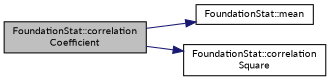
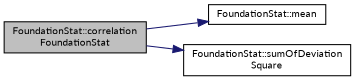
(75, 37) -> (75, 37)
(255, 60) -> (267, 60)
